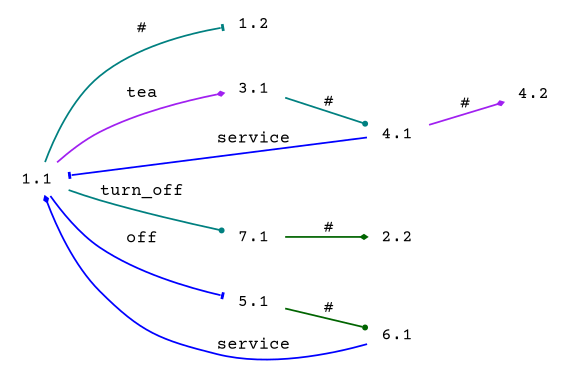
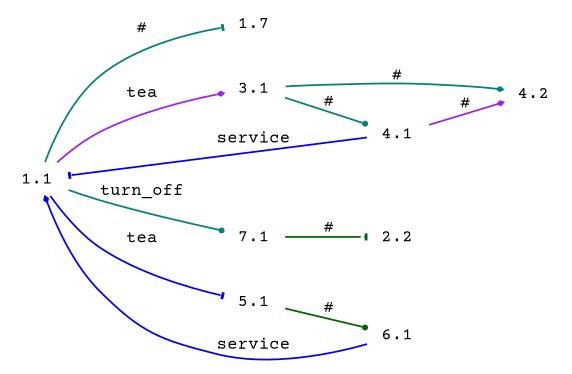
(254, 24) -> (254, 24)
none -> (391, 83)
(323, 237) -> (323, 237)
(143, 238) -> (143, 238)
